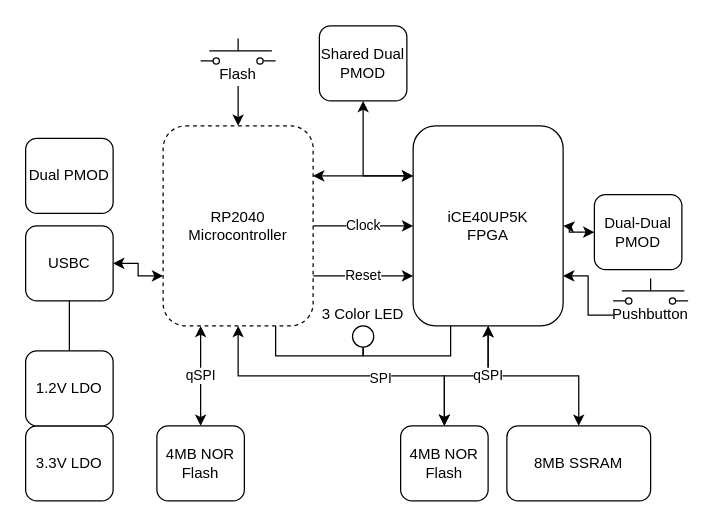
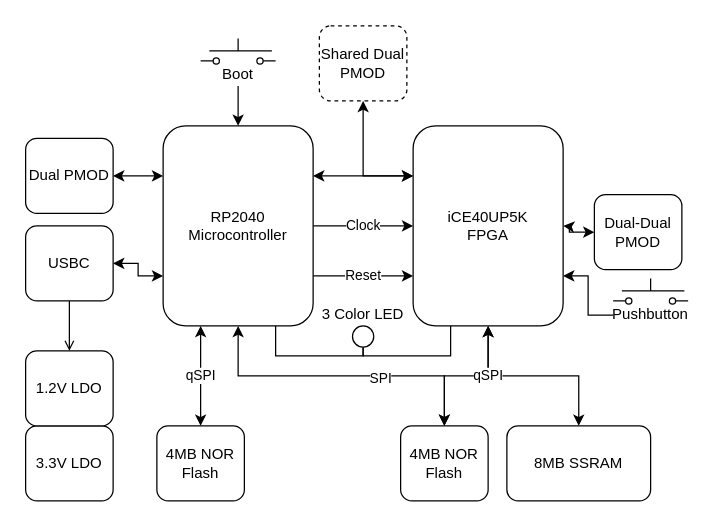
(363, 63) -> (363, 63)
(238, 74) -> (238, 74)
none -> (138, 176)
(238, 226) -> (238, 226)
(69, 346) -> (69, 345)
